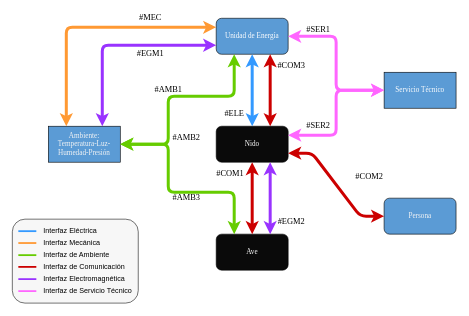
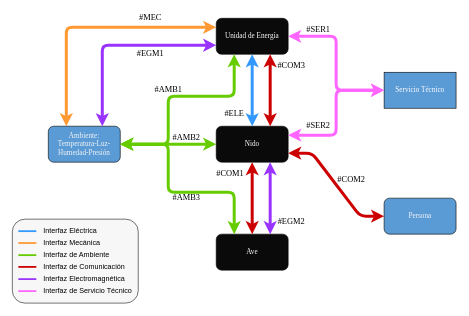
(252, 36) -> (252, 36)
(84, 144) -> (84, 144)
none -> (188, 144)
(369, 177) -> (351, 180)
